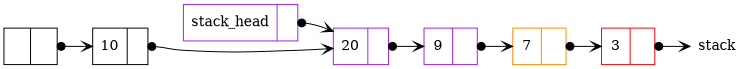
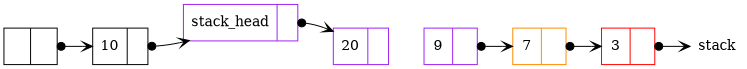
(405, 46) -> none
(239, 52) -> (168, 45)
